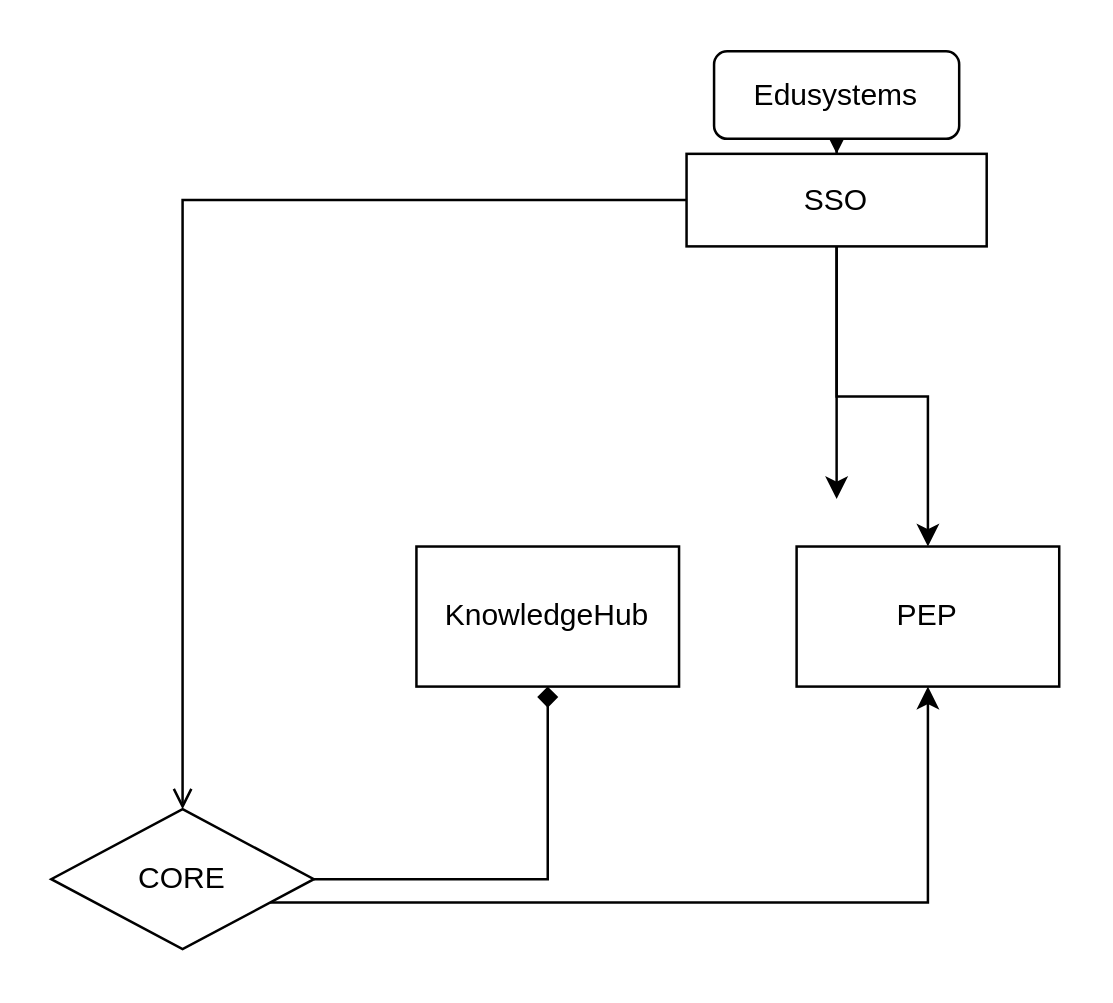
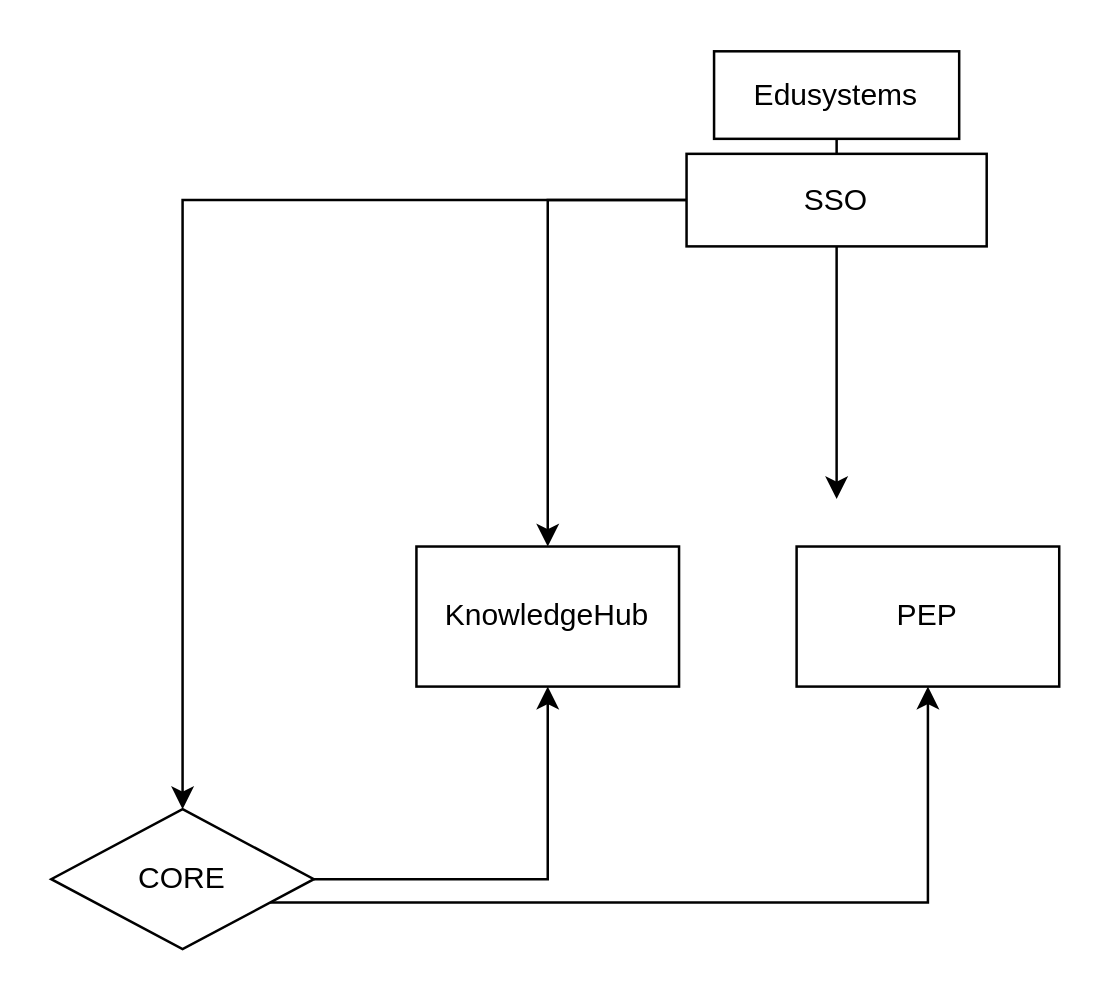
(836, 95) -> (836, 95)
(836, 138) -> (836, 144)
(928, 420) -> (548, 367)
(548, 707) -> (548, 705)
(183, 795) -> (183, 791)
